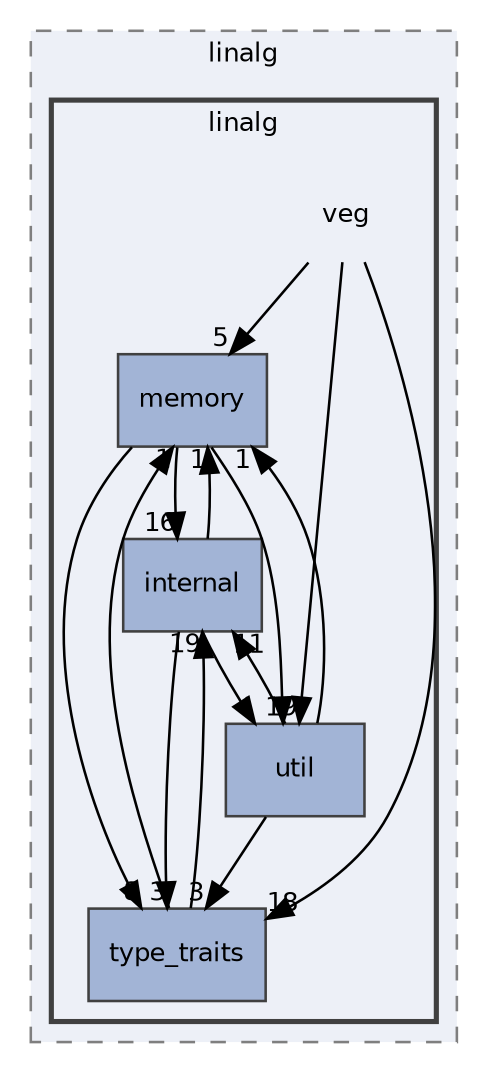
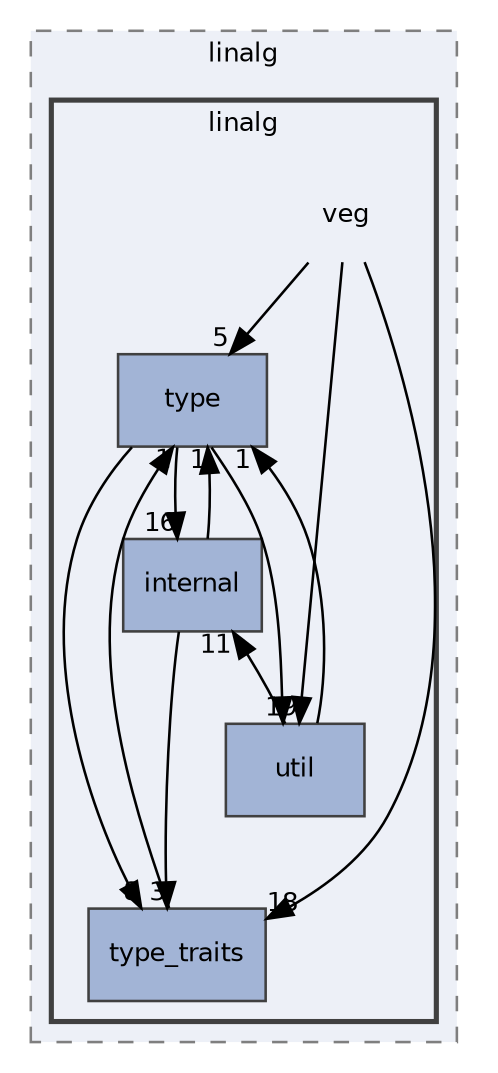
(193, 400) -> (193, 400)
(221, 667) -> none
(201, 783) -> none
(243, 852) -> none
